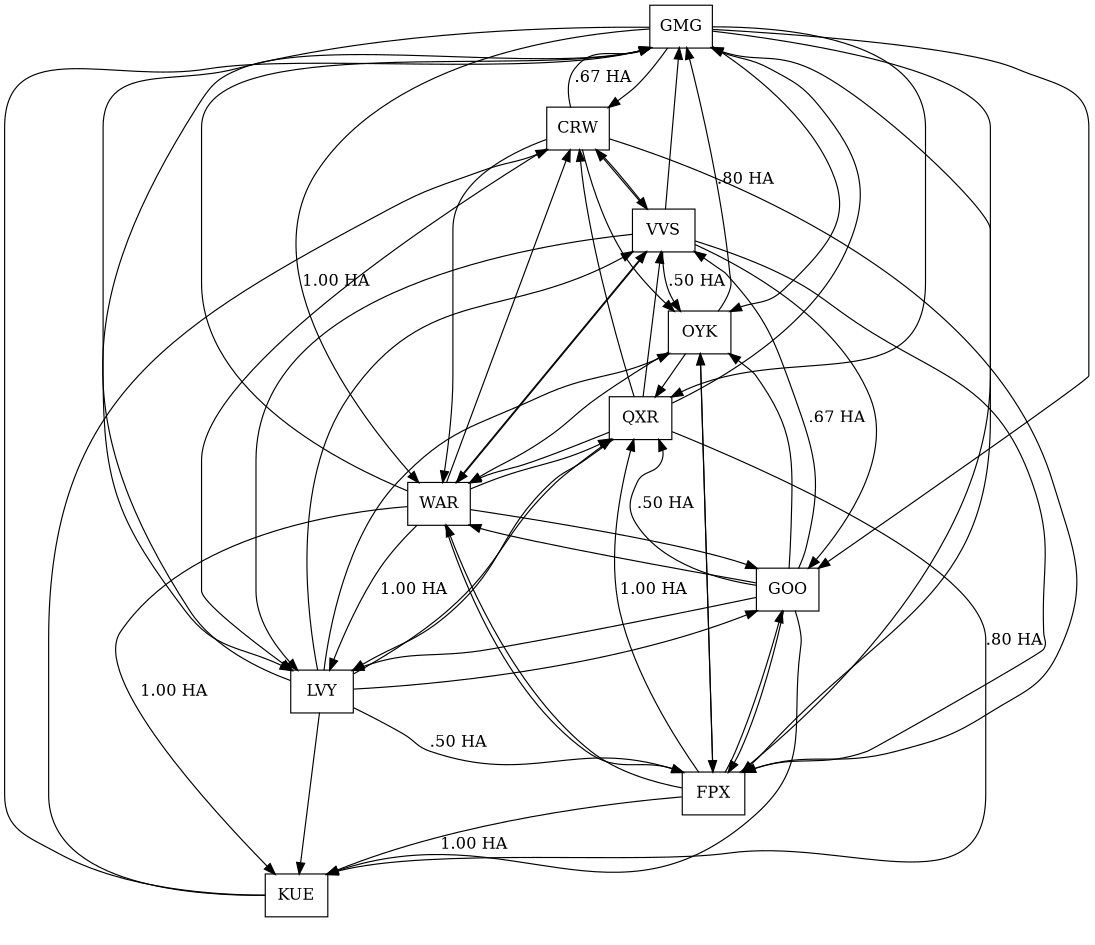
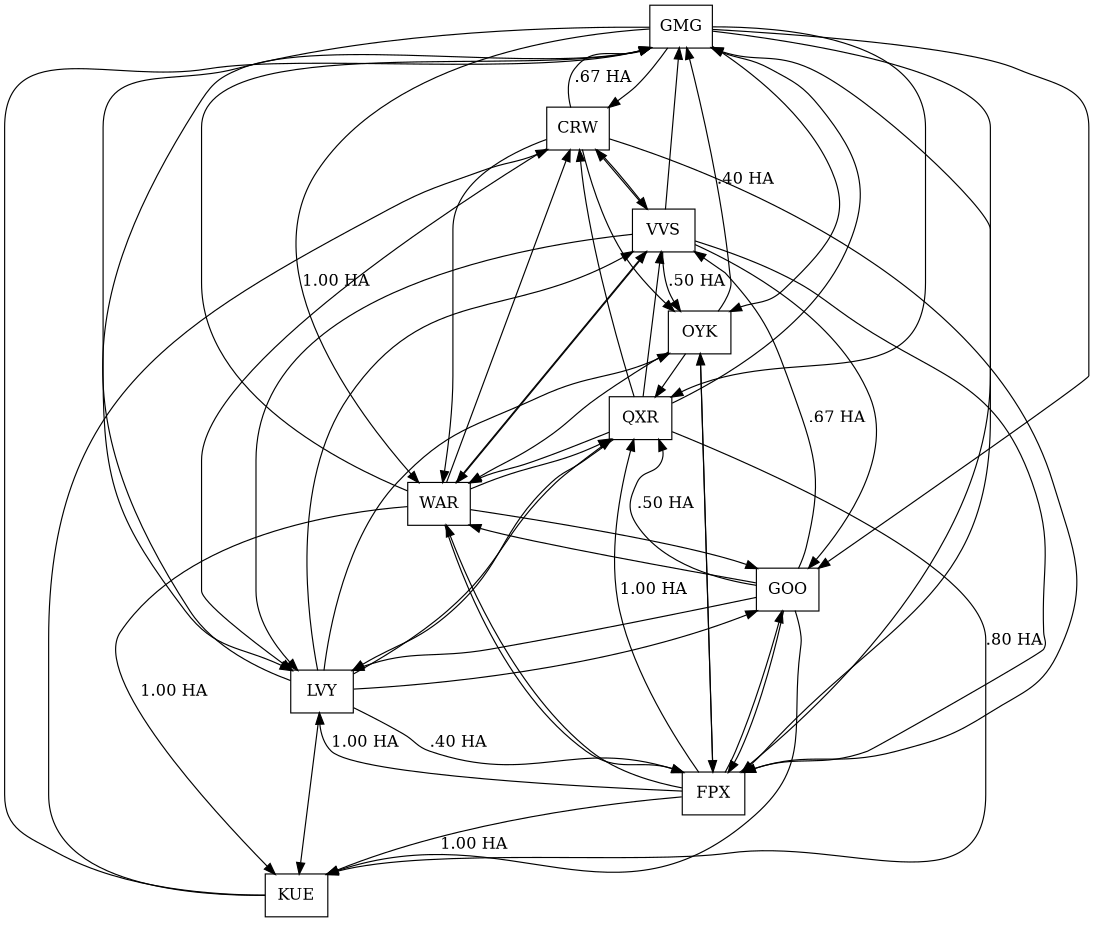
(745, 180) -> (745, 180)
(790, 457) -> none
(368, 588) -> (490, 779)
(458, 742) -> (458, 742)
